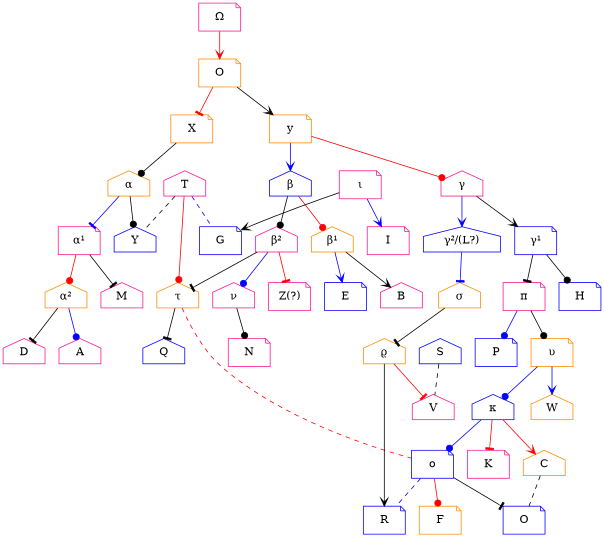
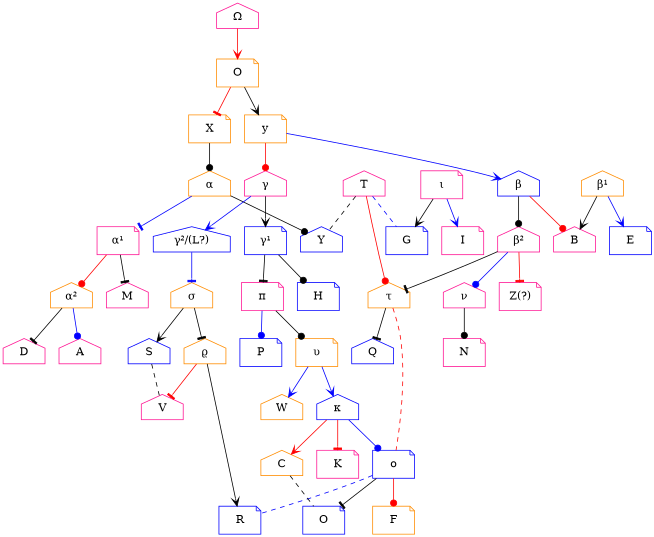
(220, 17) -> (238, 17)
(310, 211) -> (545, 211)
none -> (173, 322)
(522, 380) -> (326, 378)
